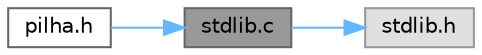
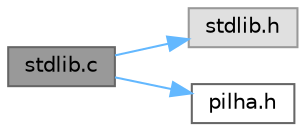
(137, 28) -> (143, 83)
